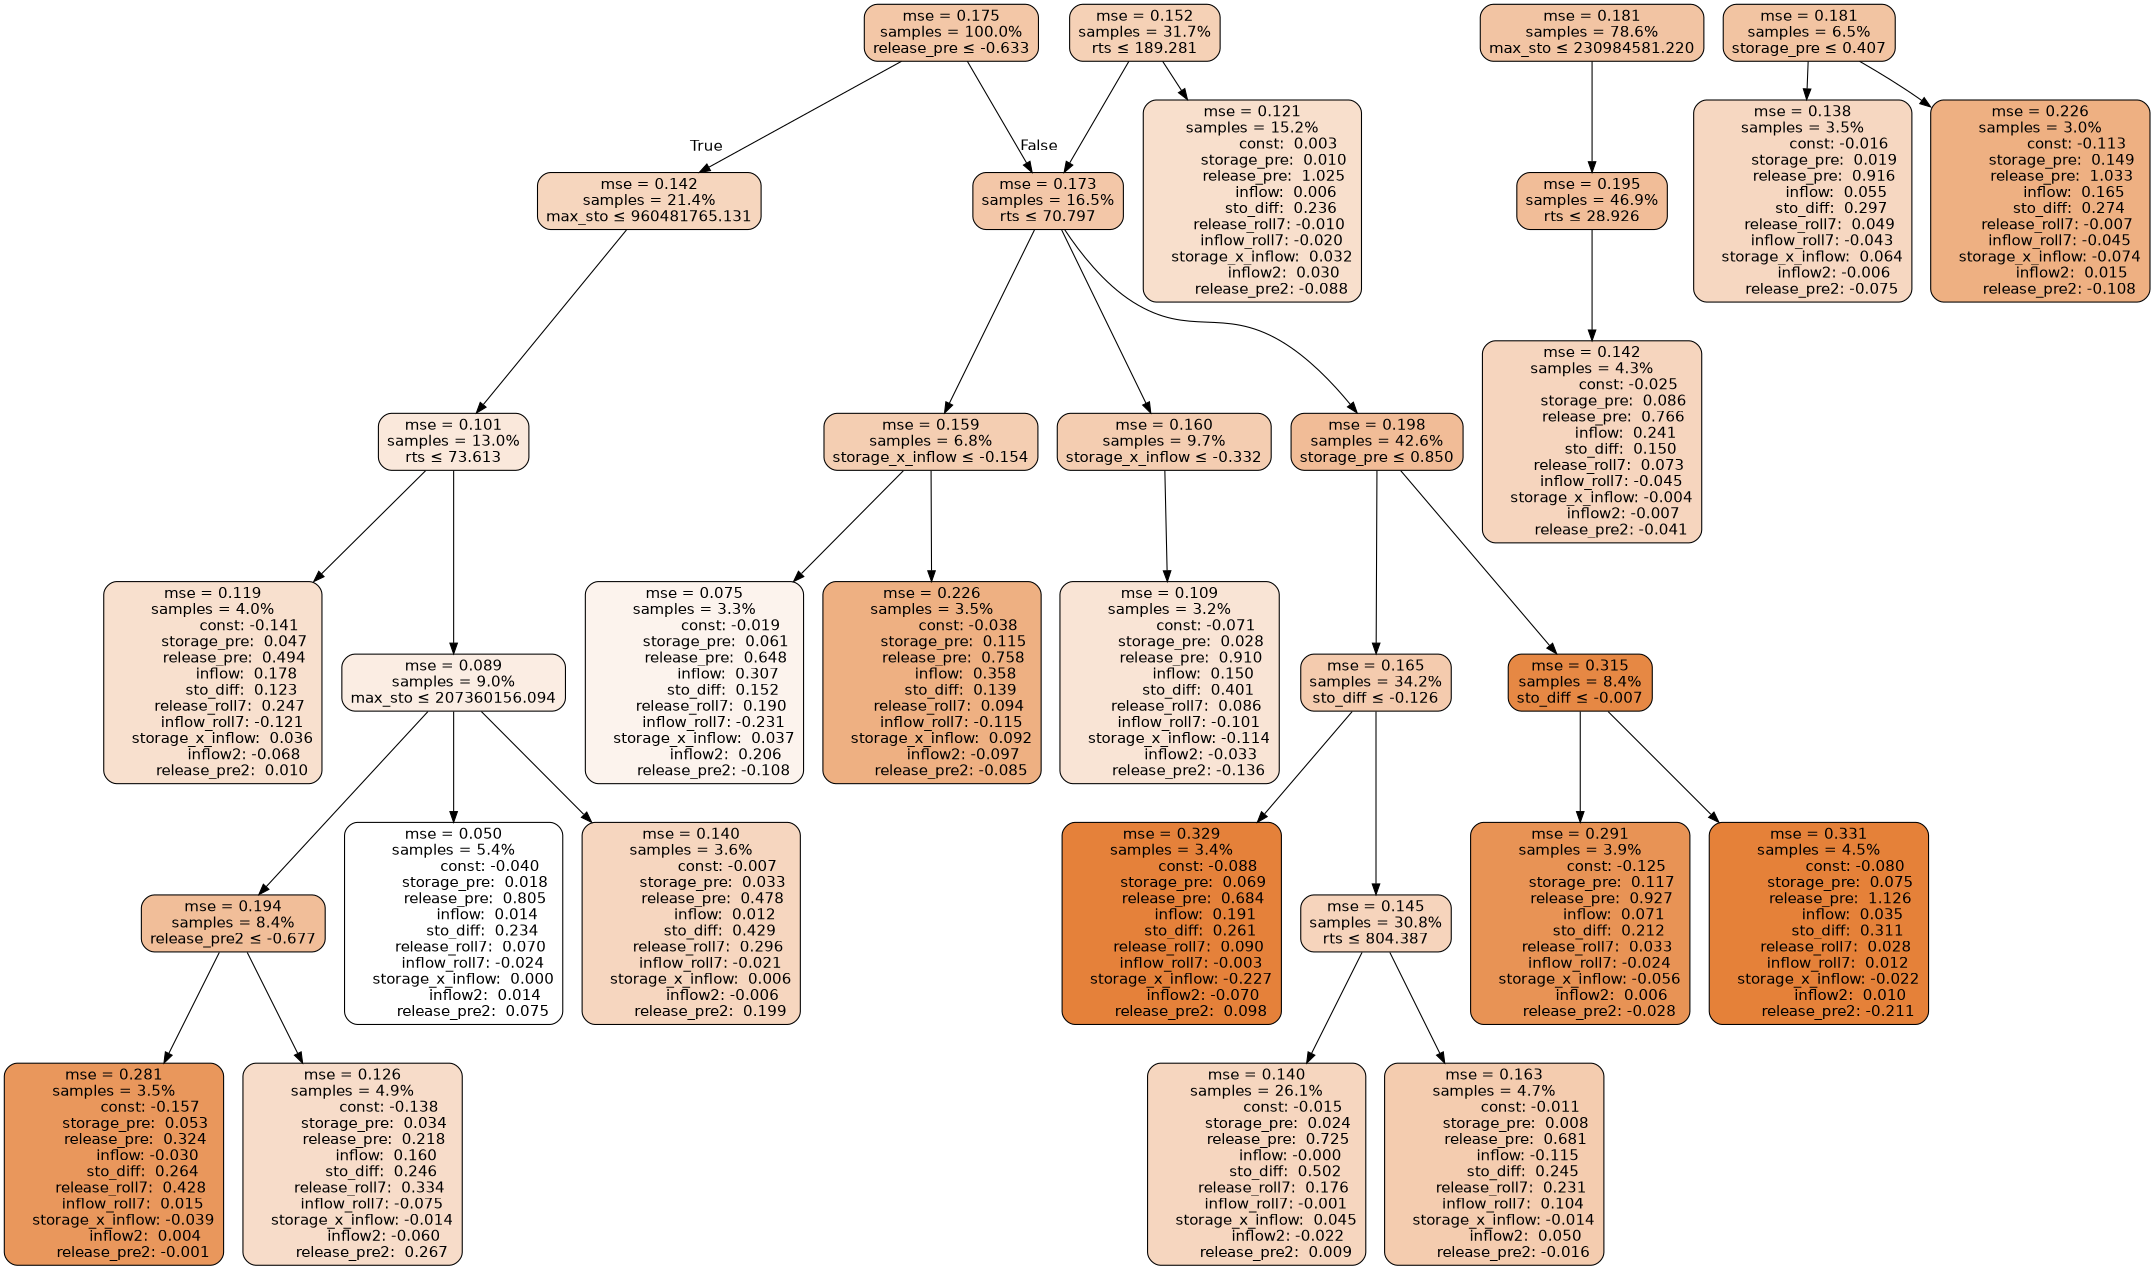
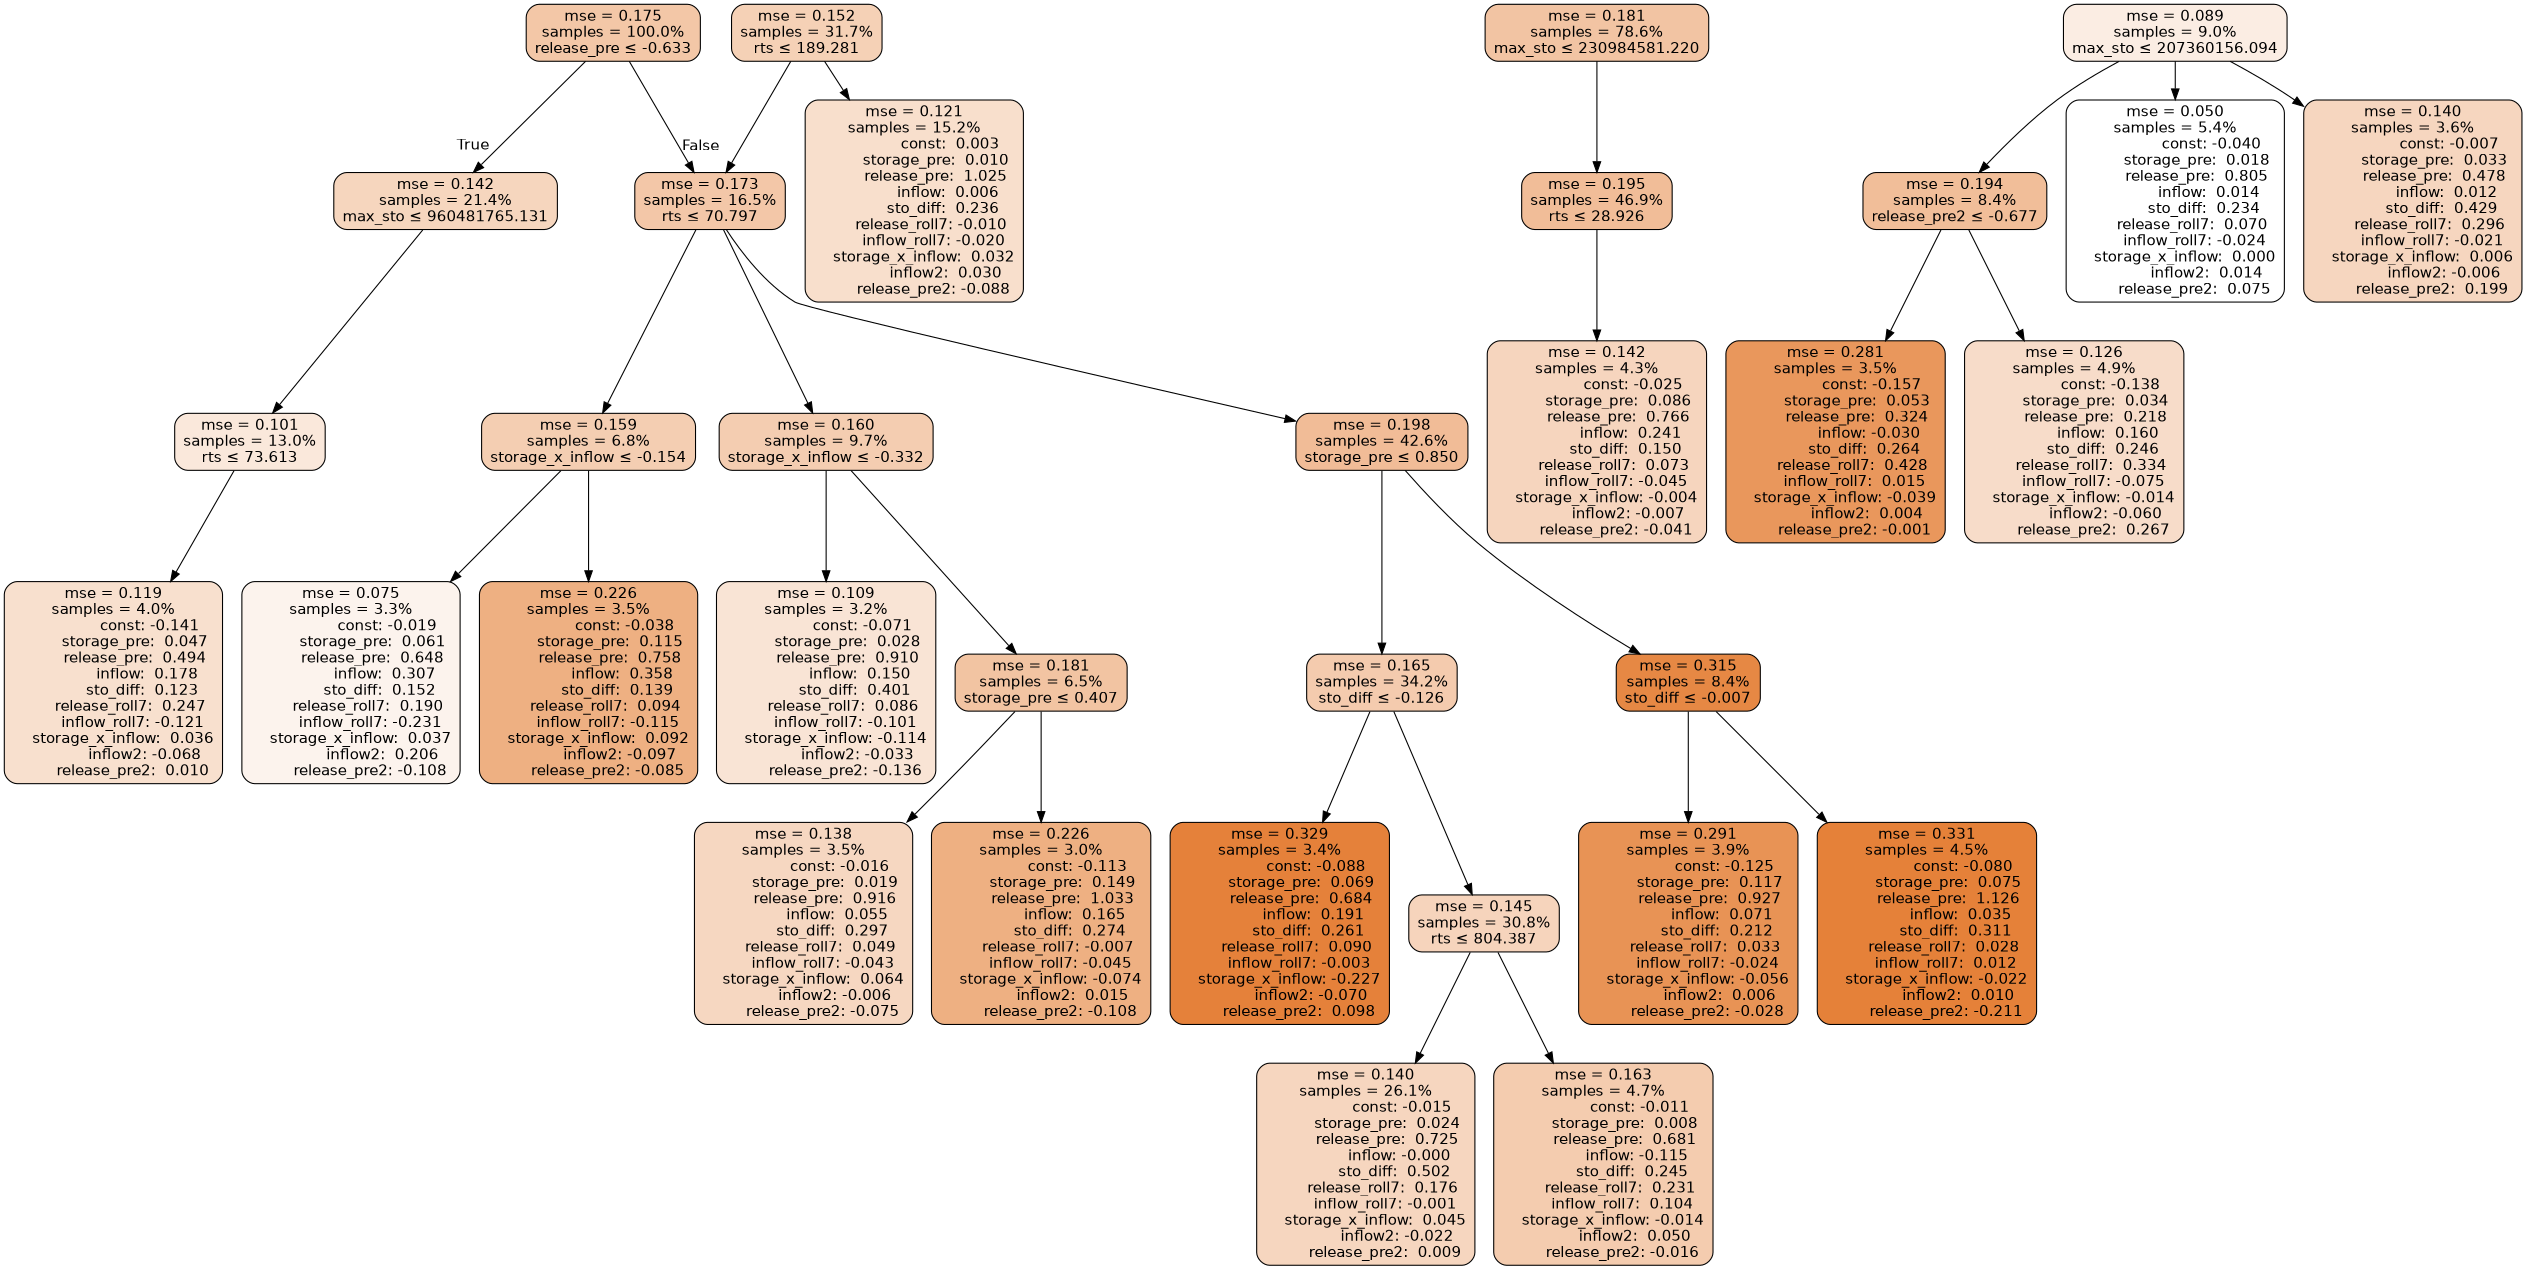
(454, 557) -> none
none -> (930, 558)
